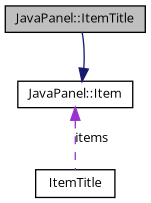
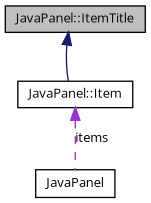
(84, 50) -> (67, 63)
(75, 184) -> (75, 184)
